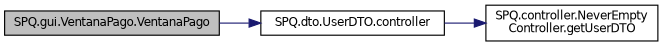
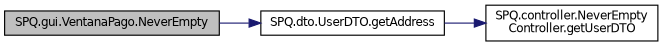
(112, 23) -> (112, 23)
(353, 23) -> (353, 23)
